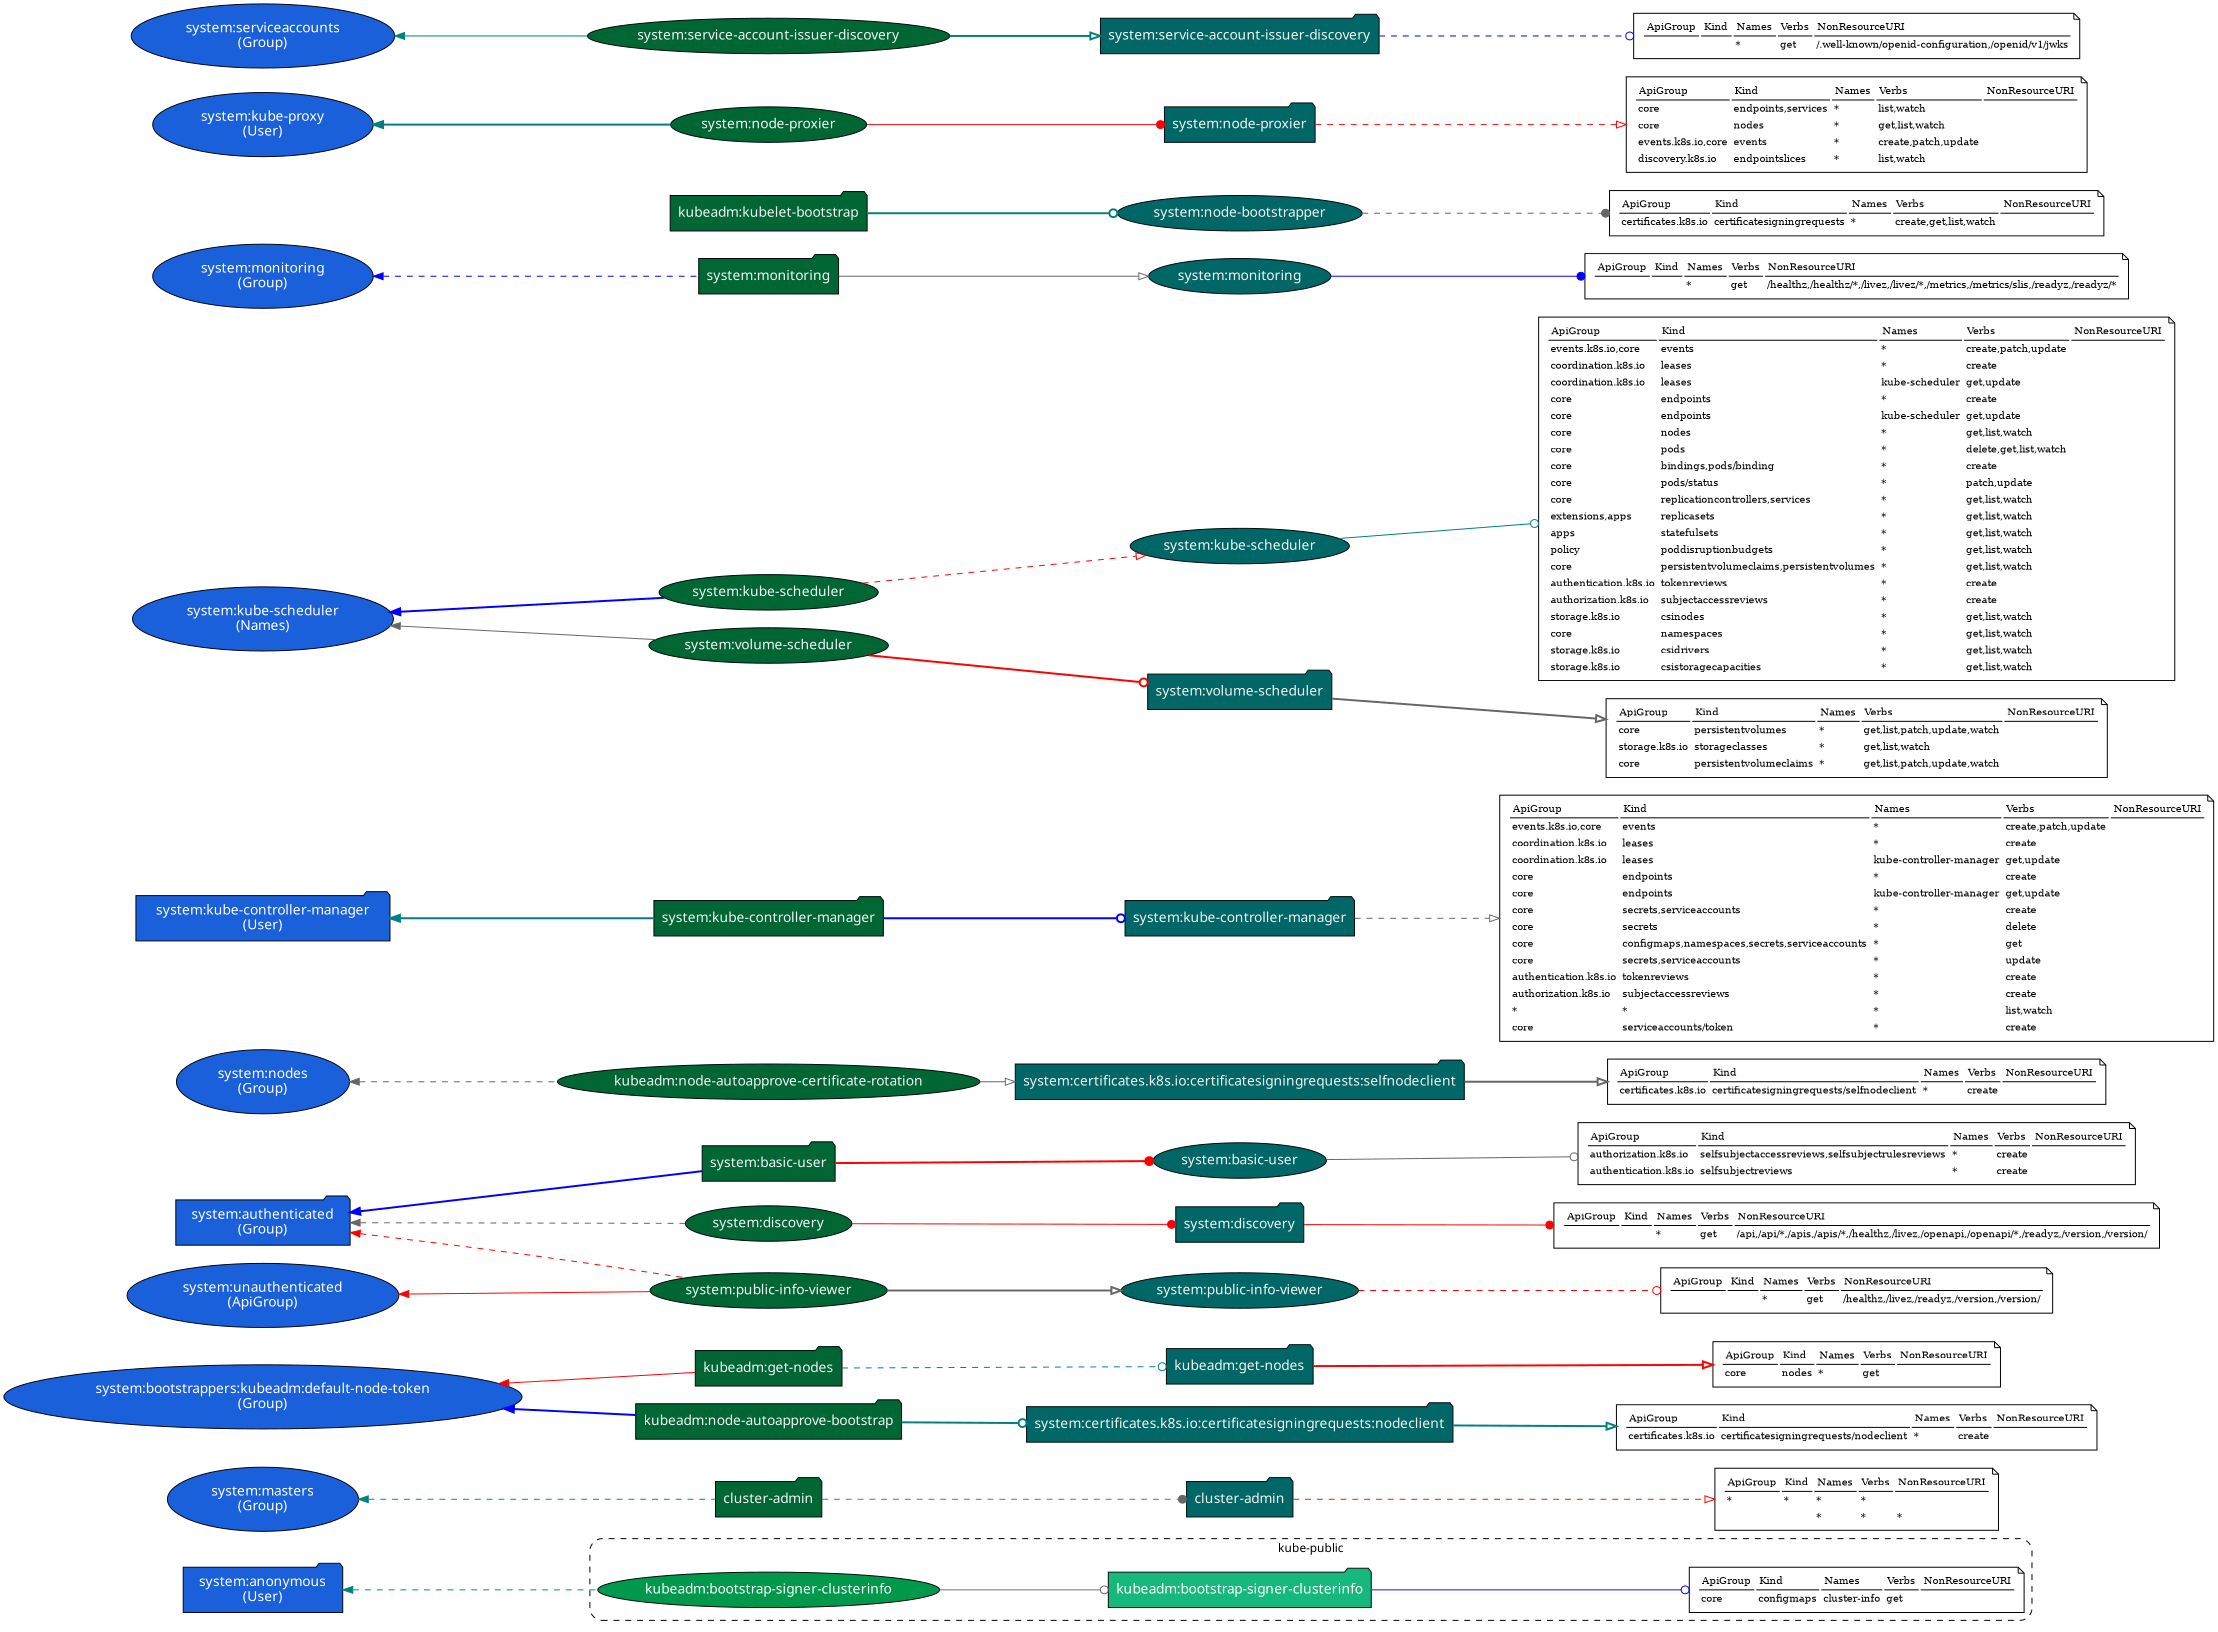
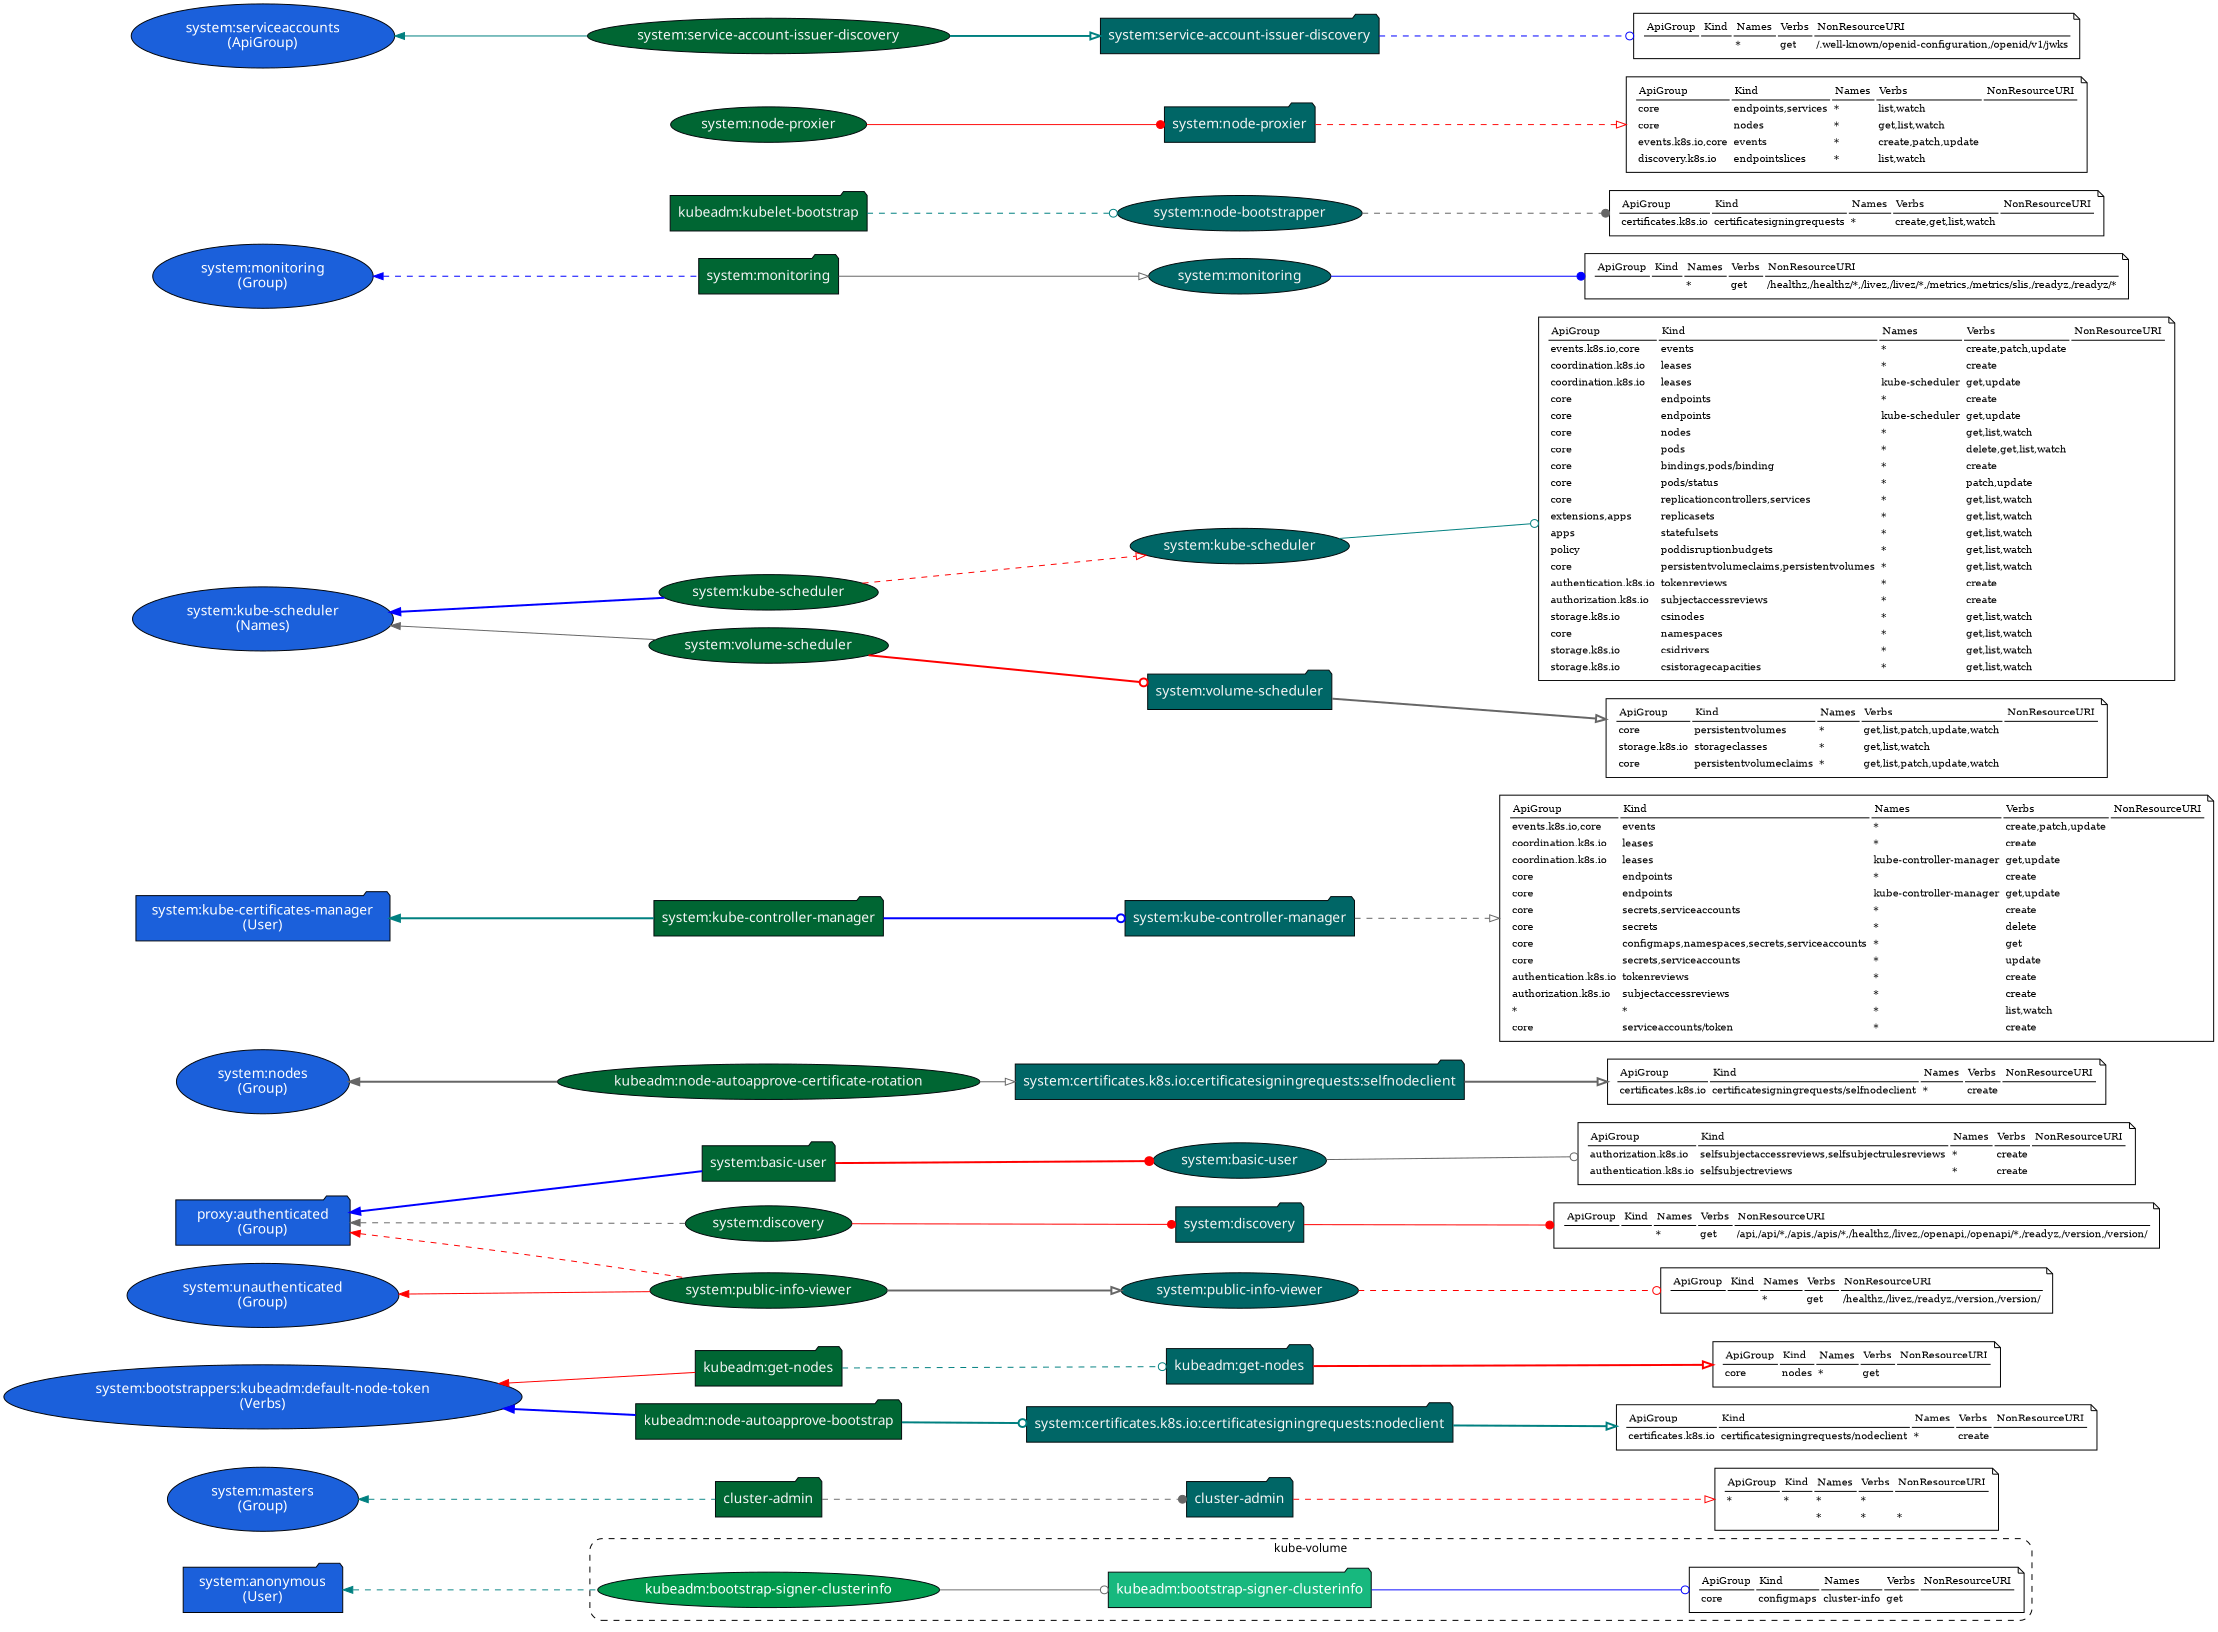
(263, 36) -> (263, 36)
(263, 125) -> none
(988, 213) -> (988, 213)
(263, 918) -> (263, 918)
(458, 1082) -> (458, 1082)
(263, 1223) -> (263, 1223)
(263, 1295) -> (263, 1295)
(263, 1397) -> (263, 1397)
(1311, 1549) -> (1311, 1549)
